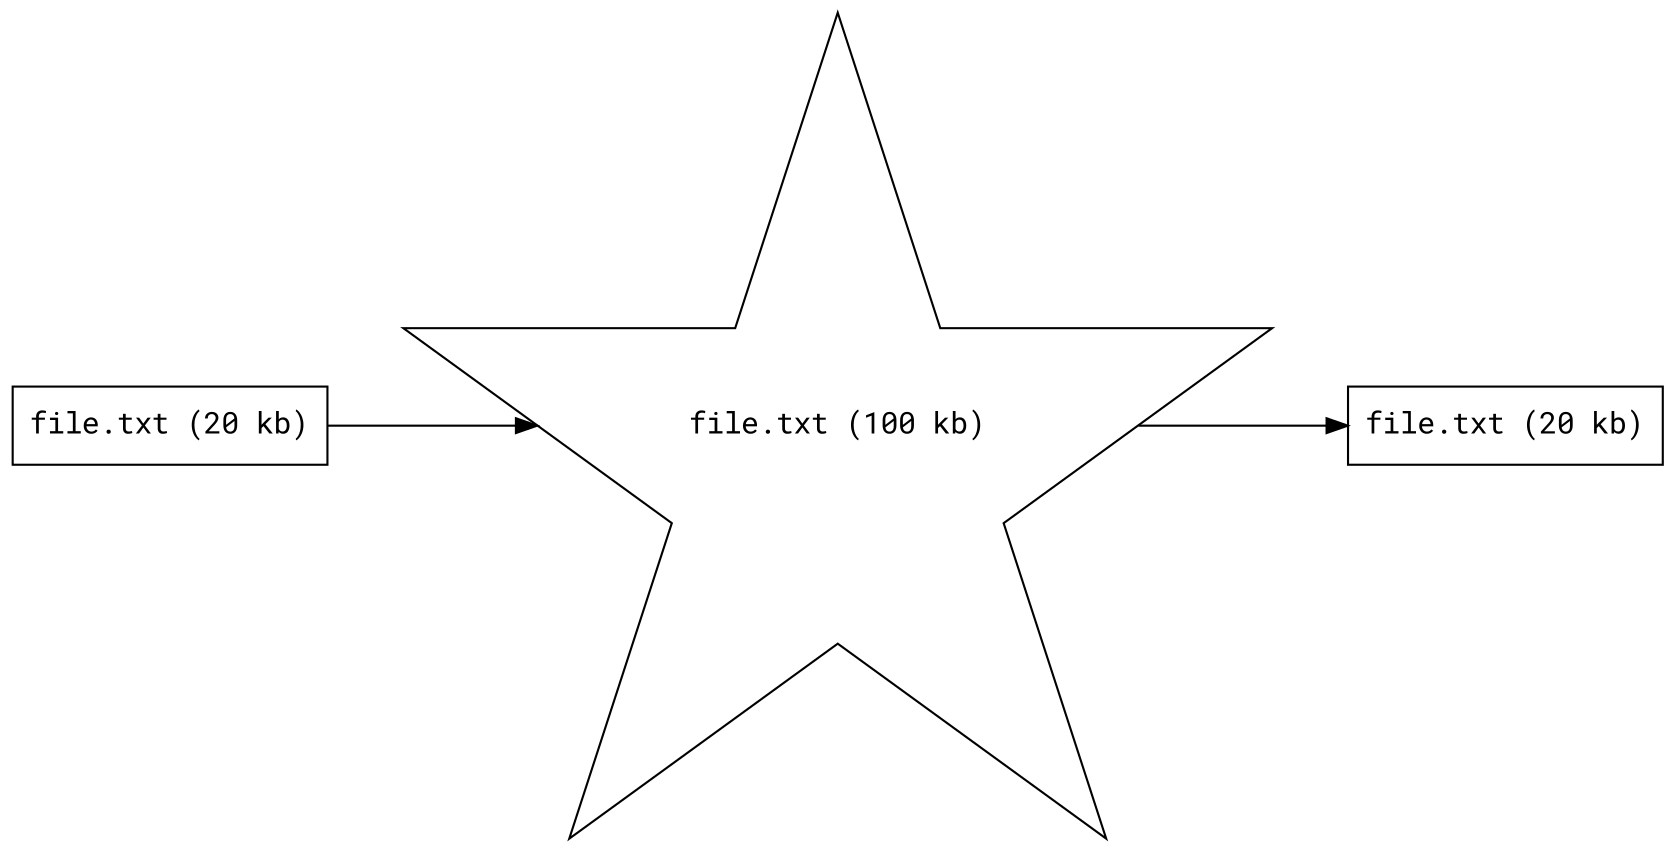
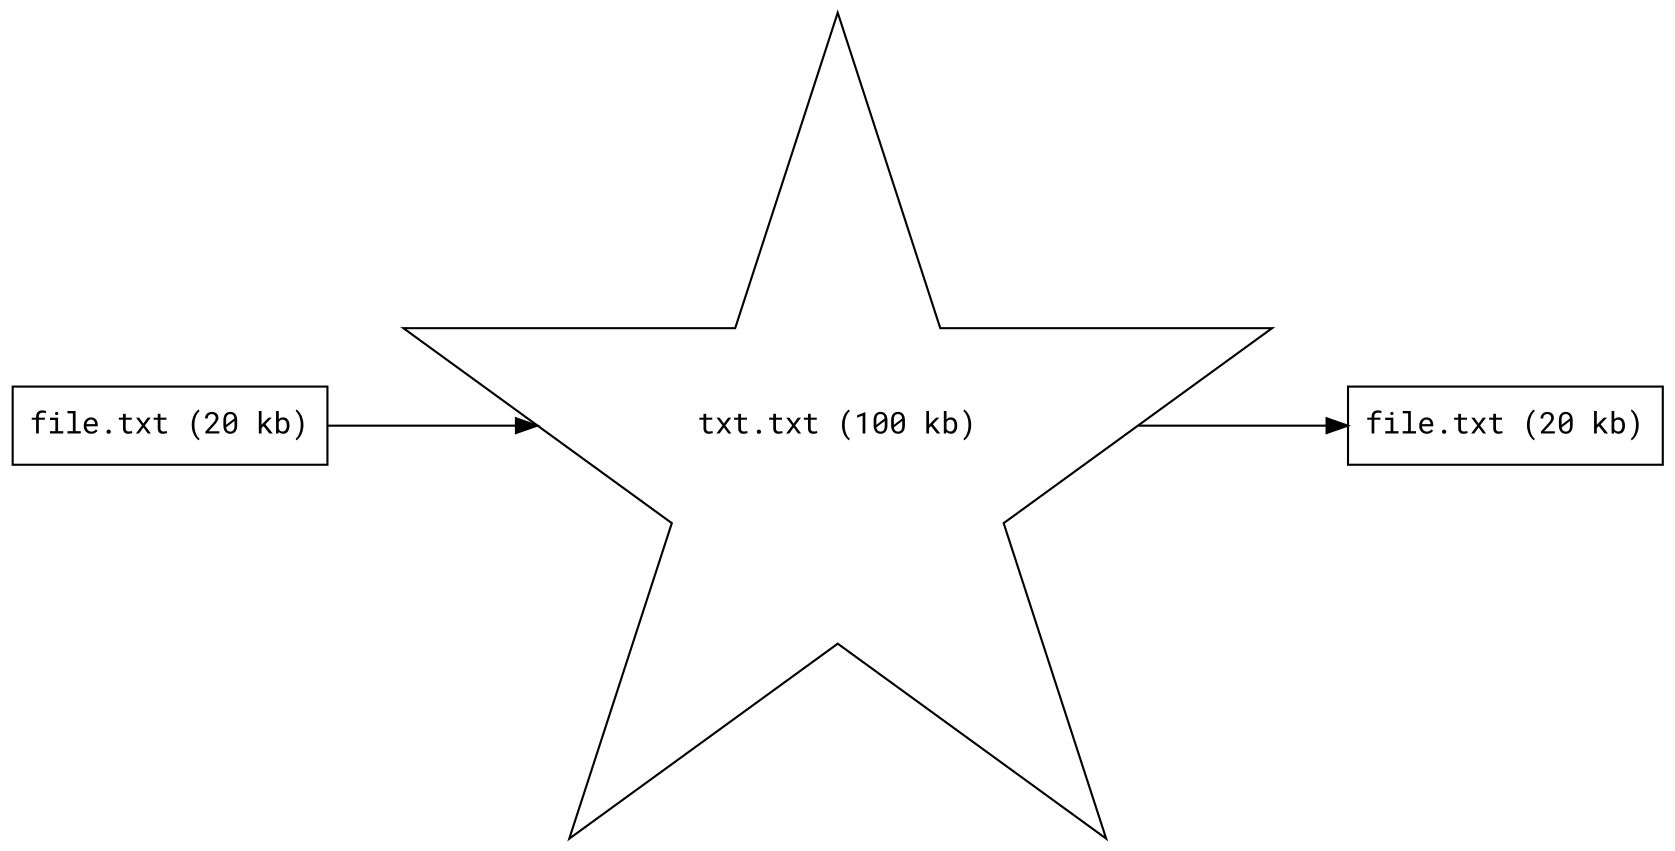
(838, 426) -> (838, 426)
